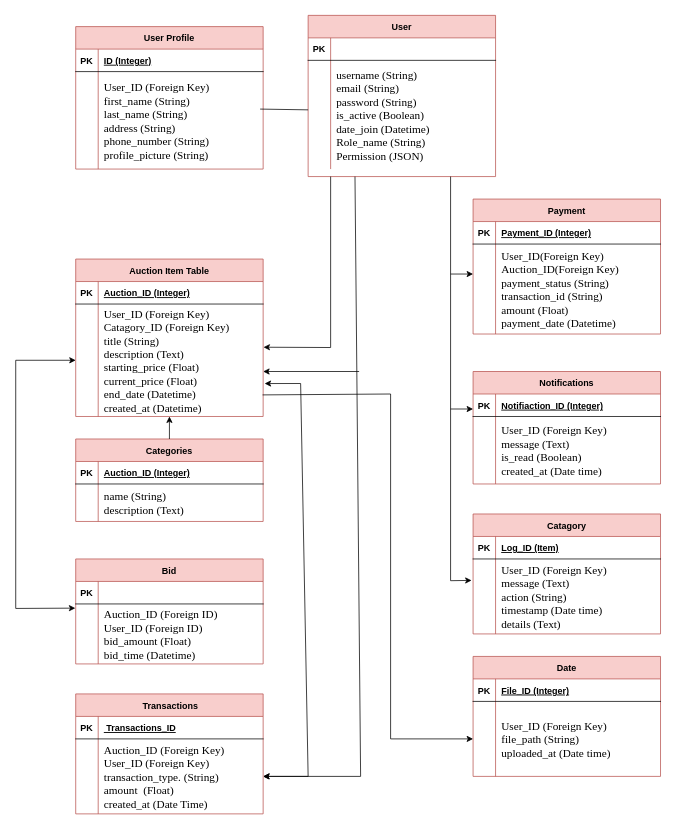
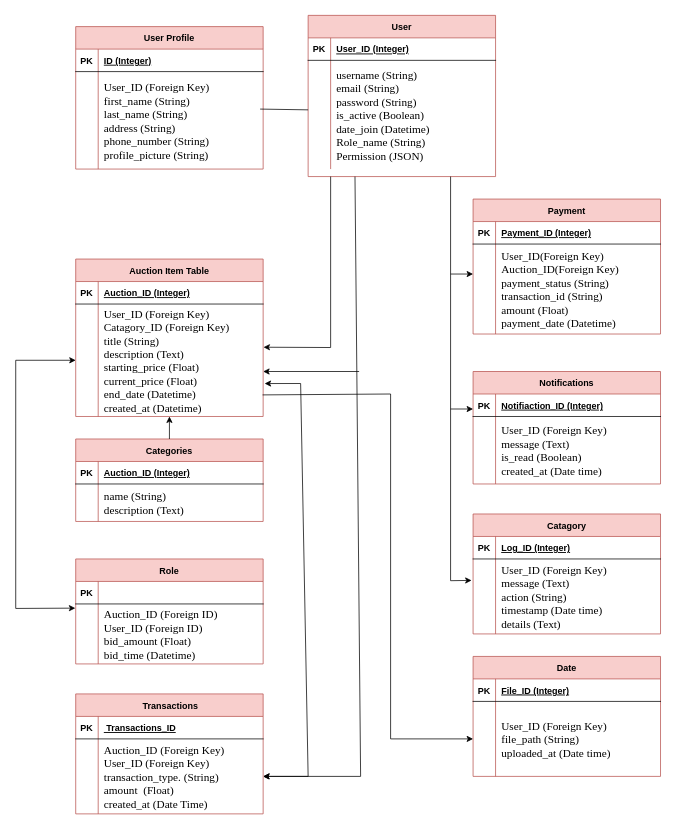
none -> (413, 49)
(533, 548) -> (540, 548)
(169, 571) -> (169, 571)
